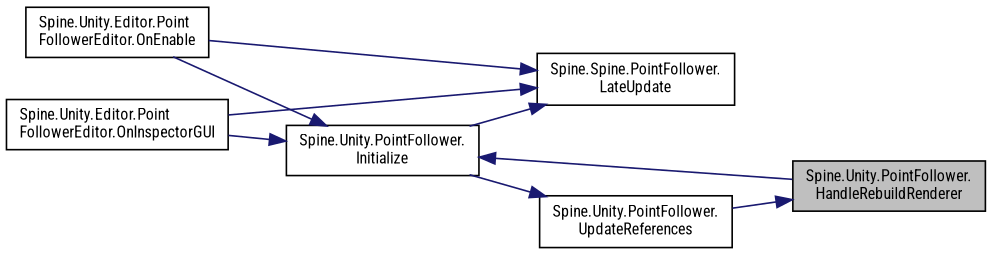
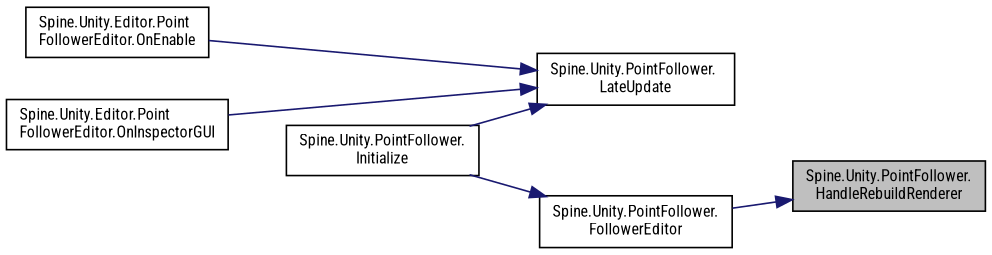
(636, 79) -> (636, 79)
(243, 88) -> none
(249, 137) -> none
(644, 169) -> none
(636, 222) -> (636, 222)
